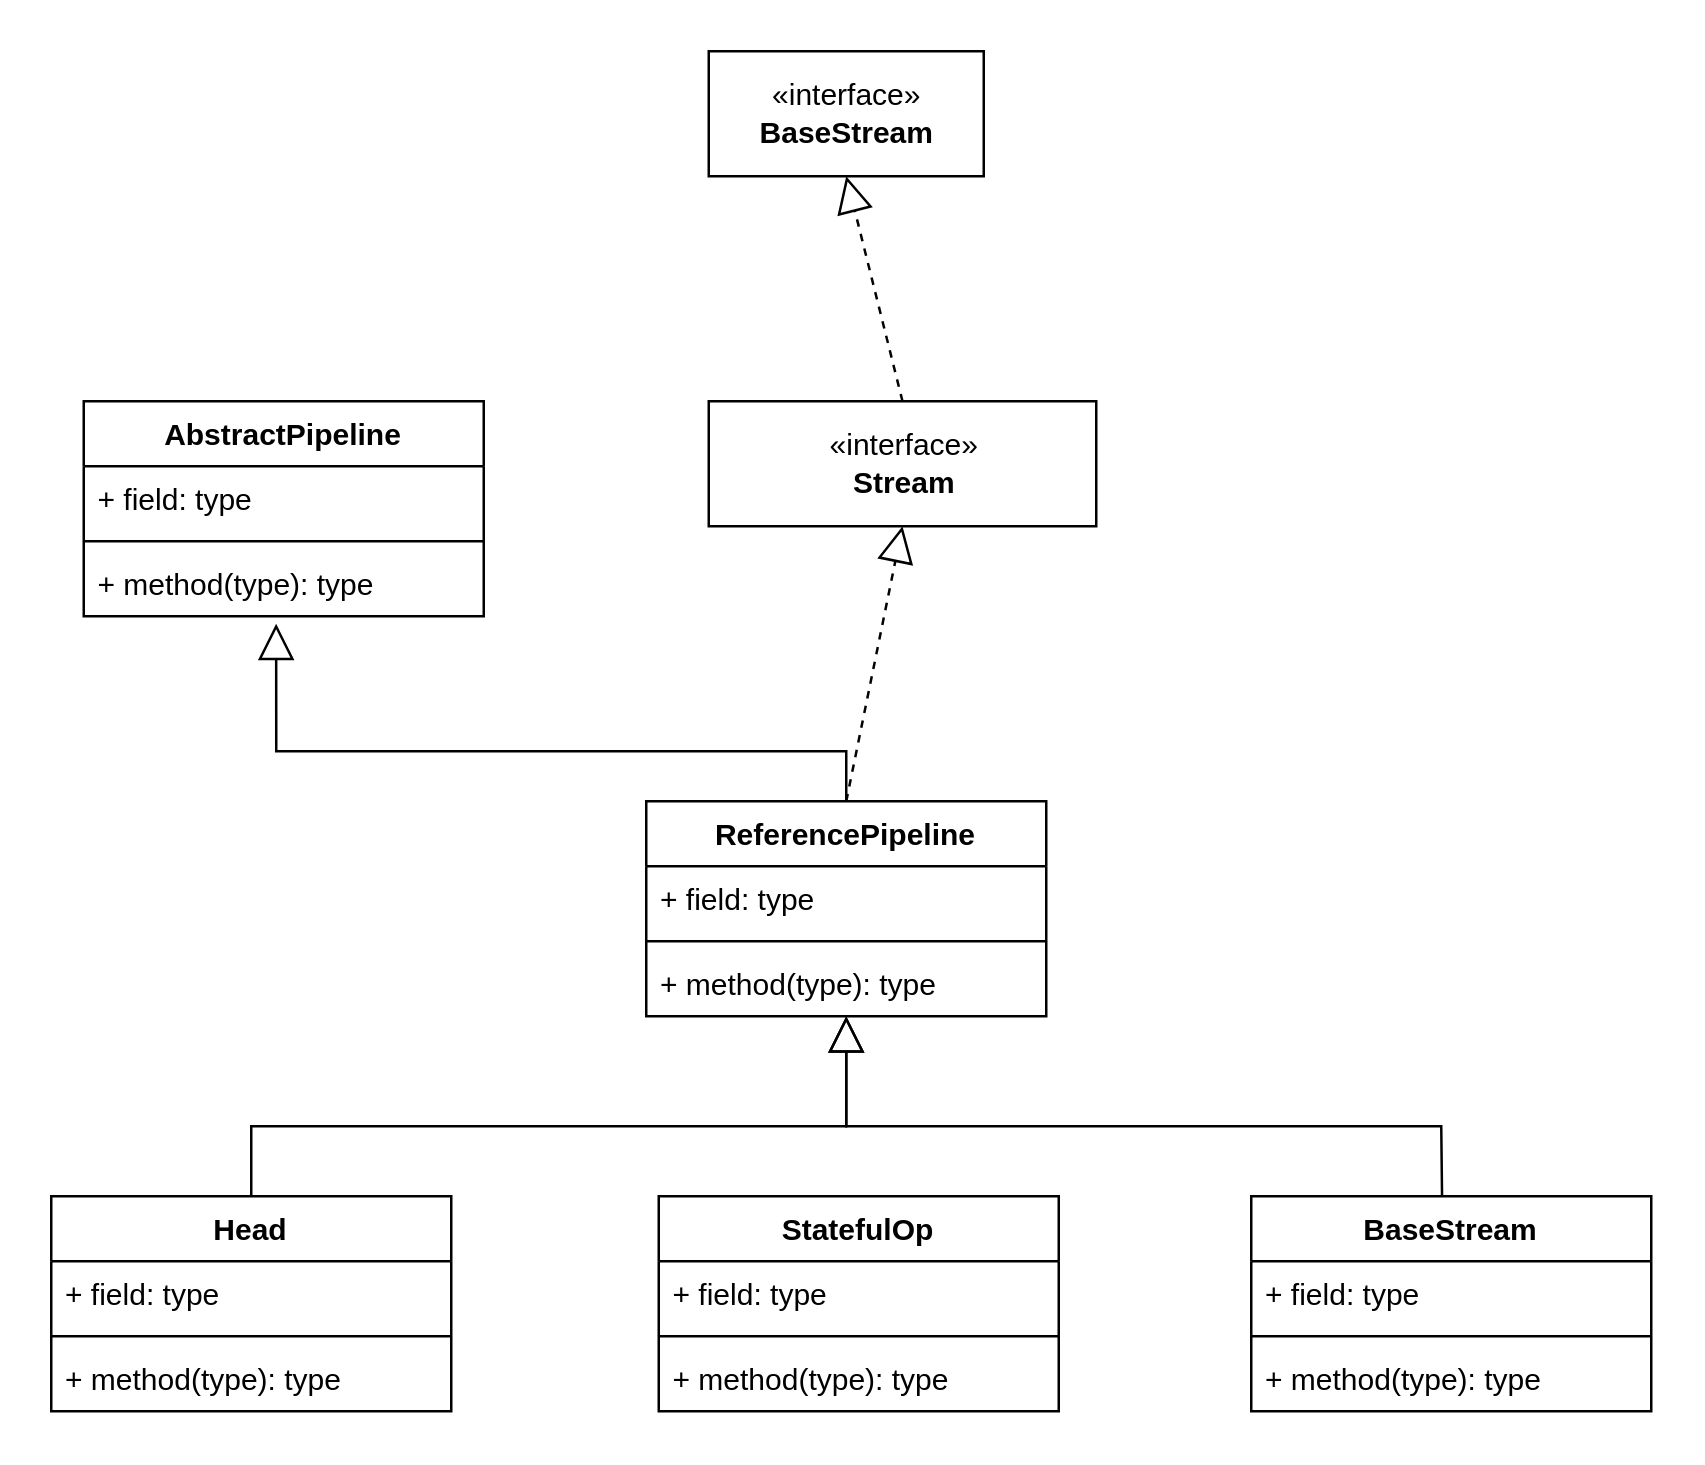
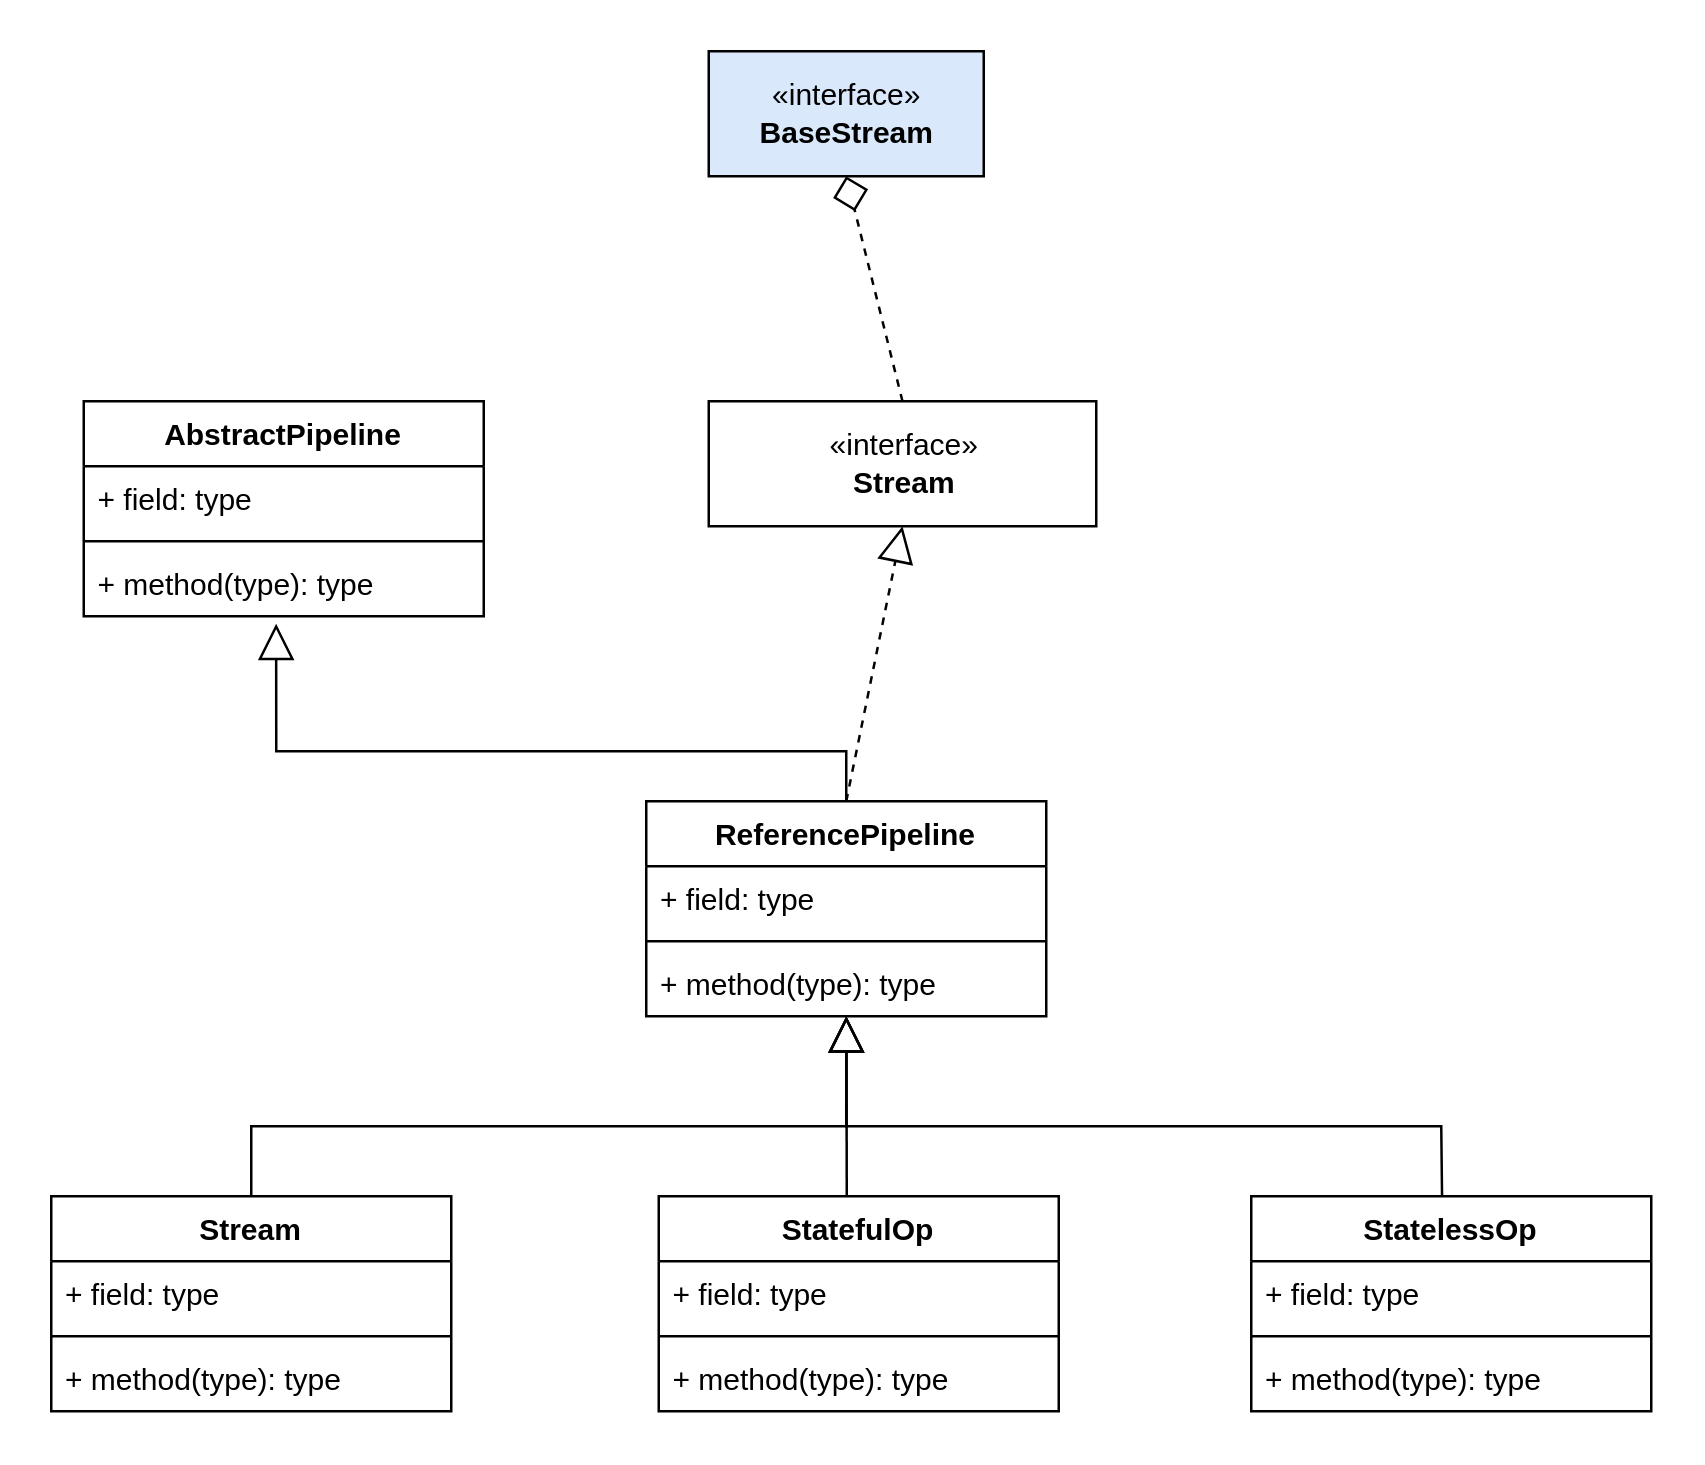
(846, 114) -> (846, 114)
(855, 211) -> (855, 211)
none -> (847, 1163)
(250, 1230) -> (250, 1230)
(1450, 1230) -> (1450, 1230)
